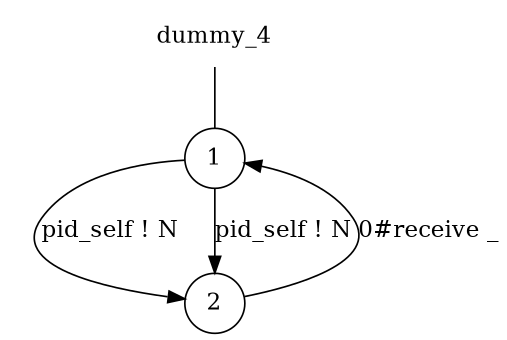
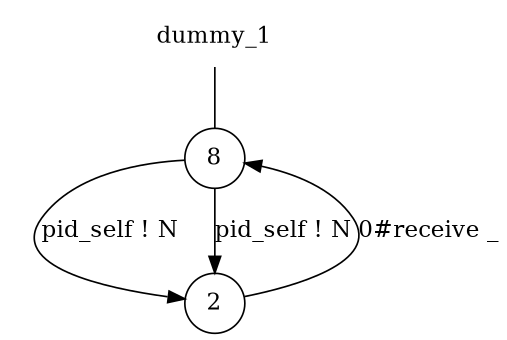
(215, 37) -> (215, 37)
(215, 158) -> (215, 158)
